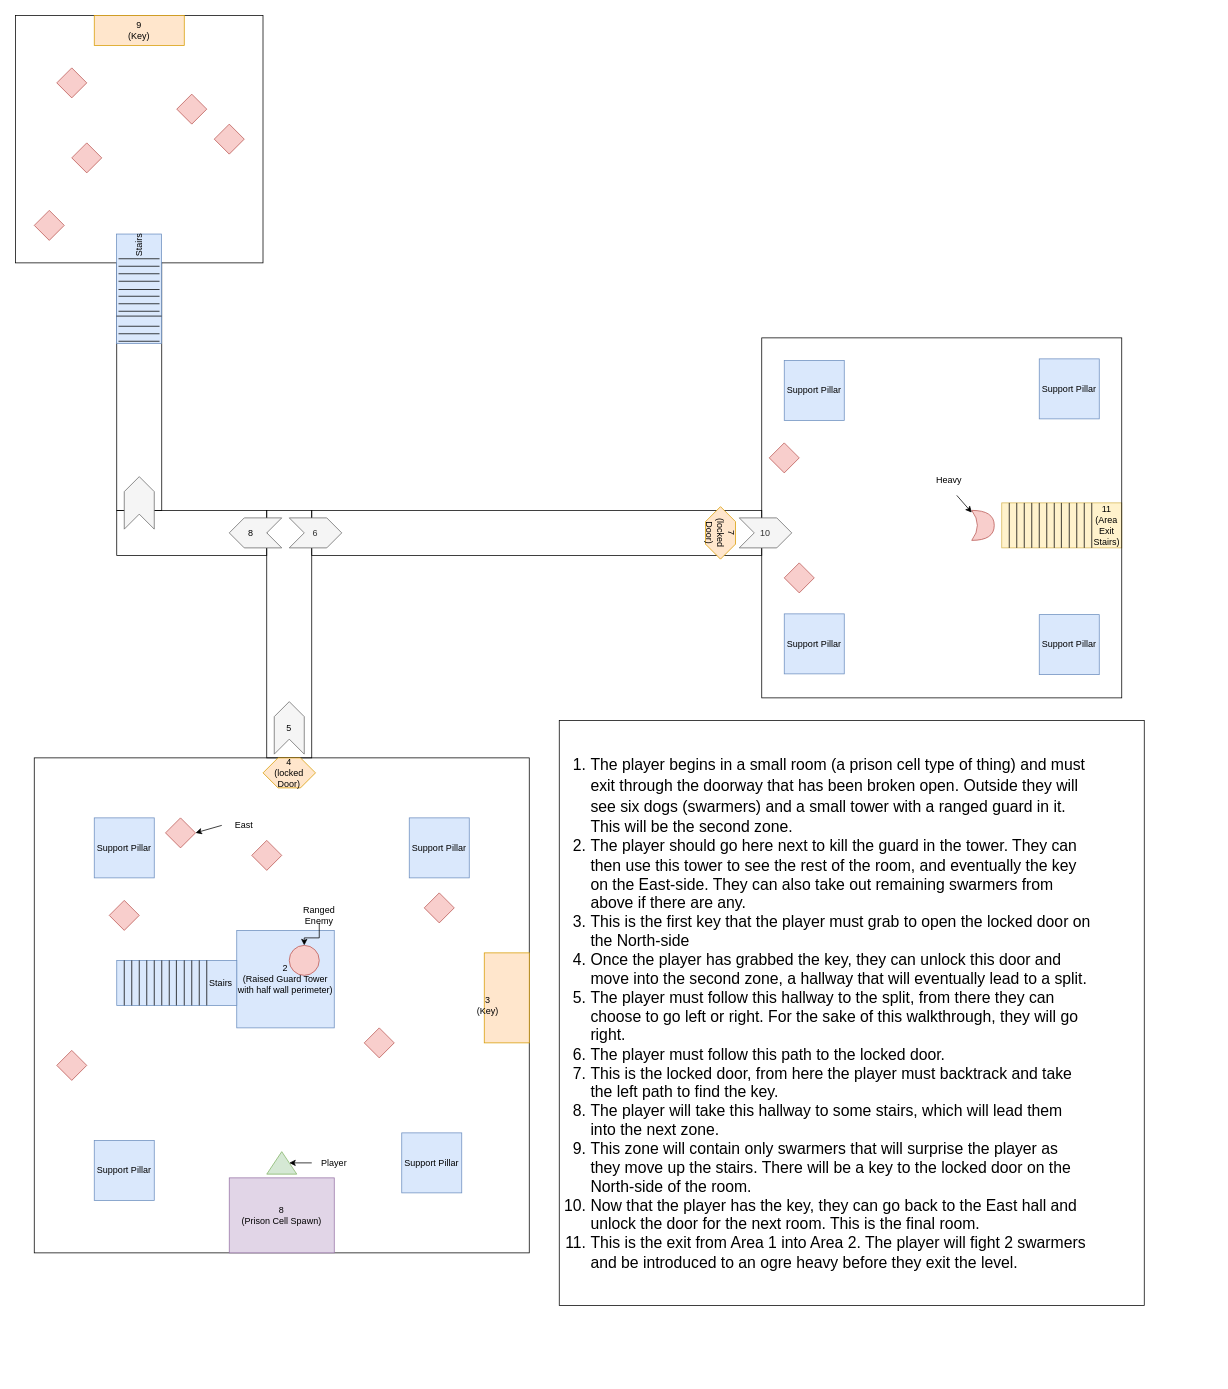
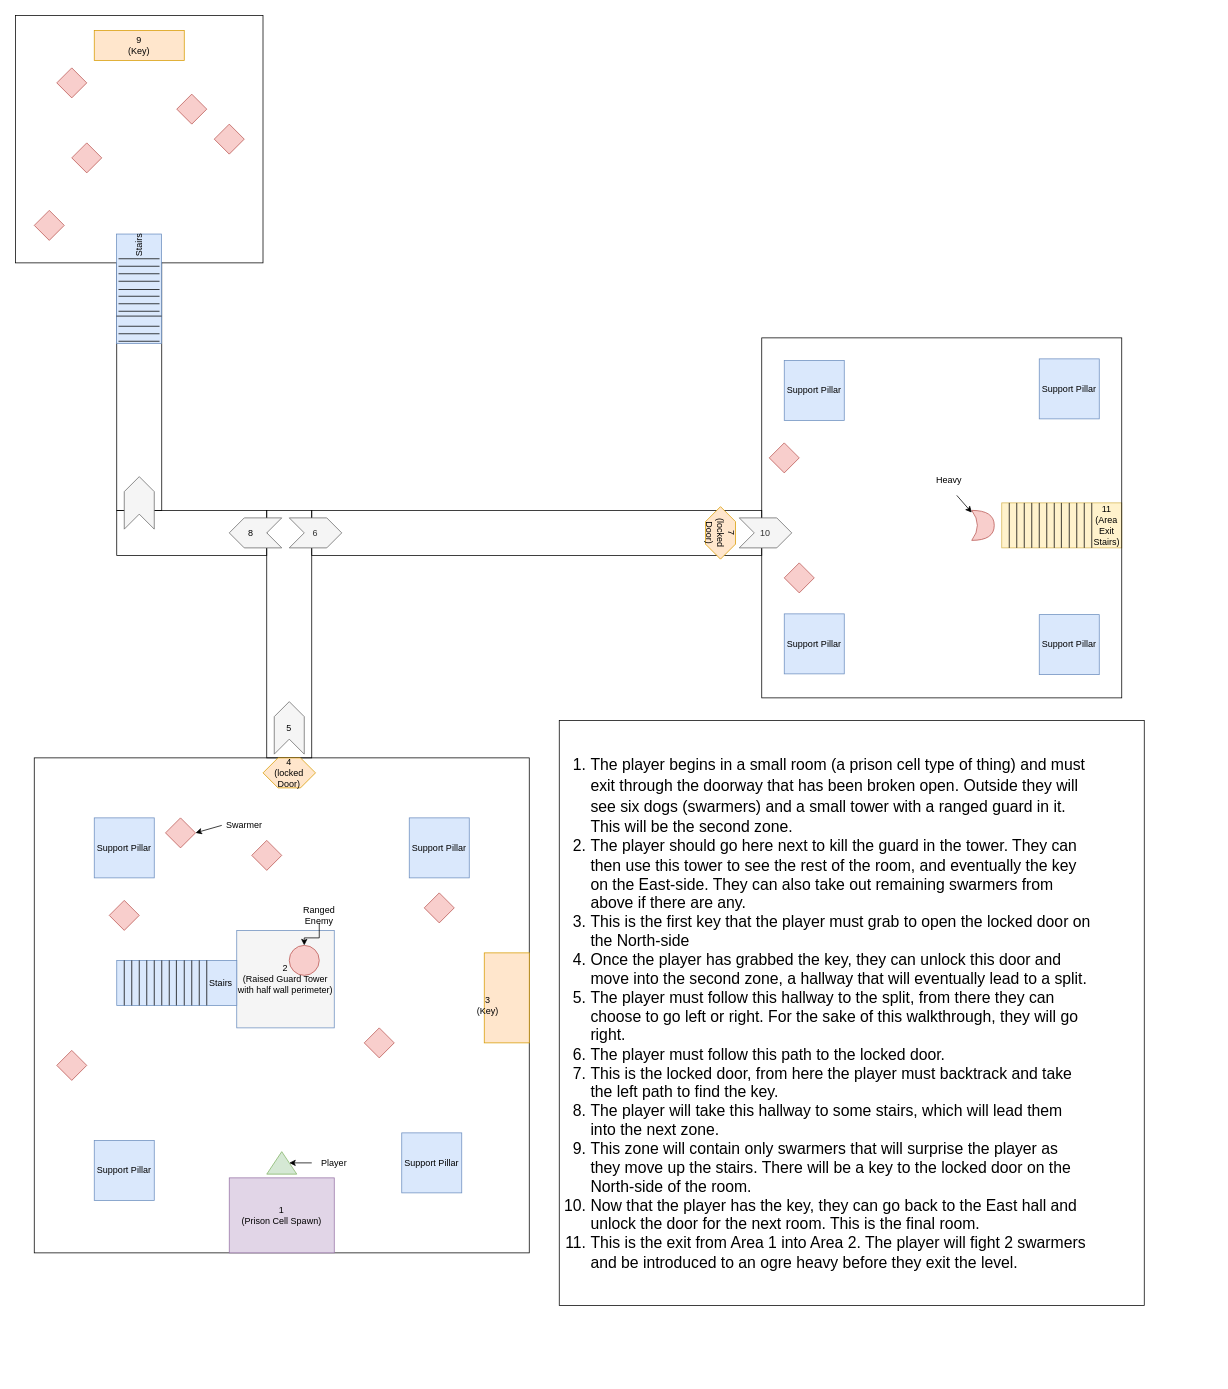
(139, 30) -> (139, 45)
(244, 825) -> (244, 825)
(285, 979) -> (285, 979)
(282, 1215) -> (282, 1215)
